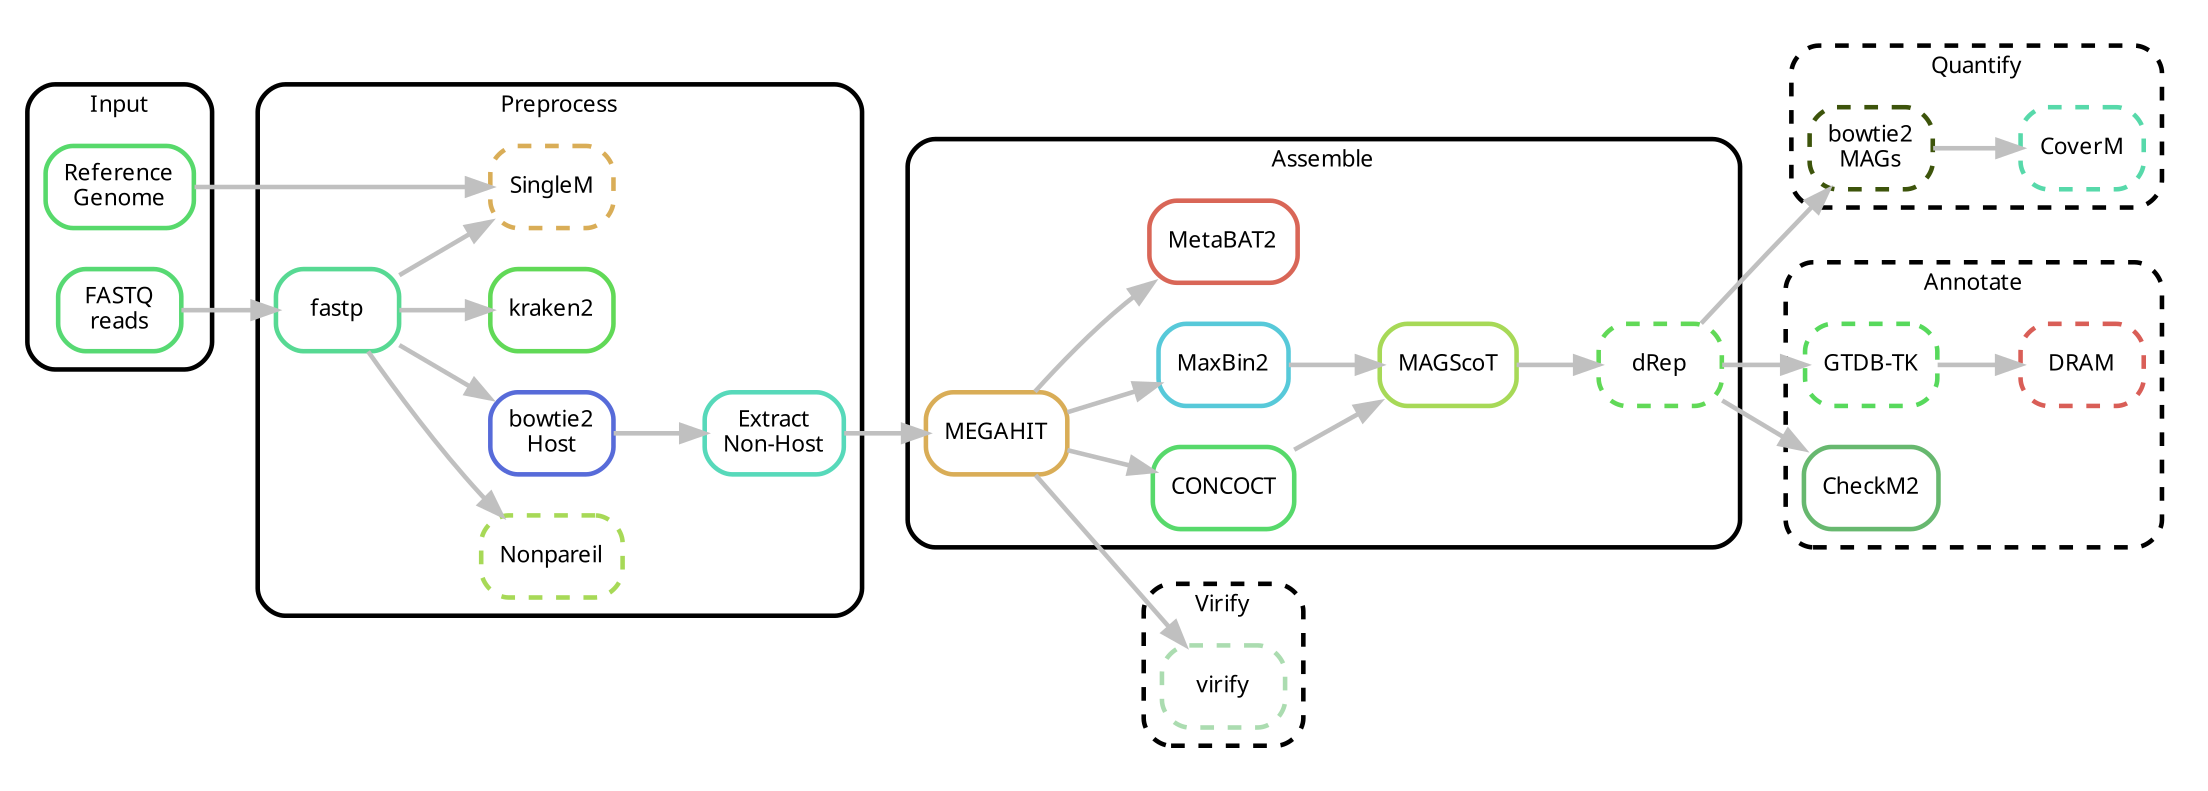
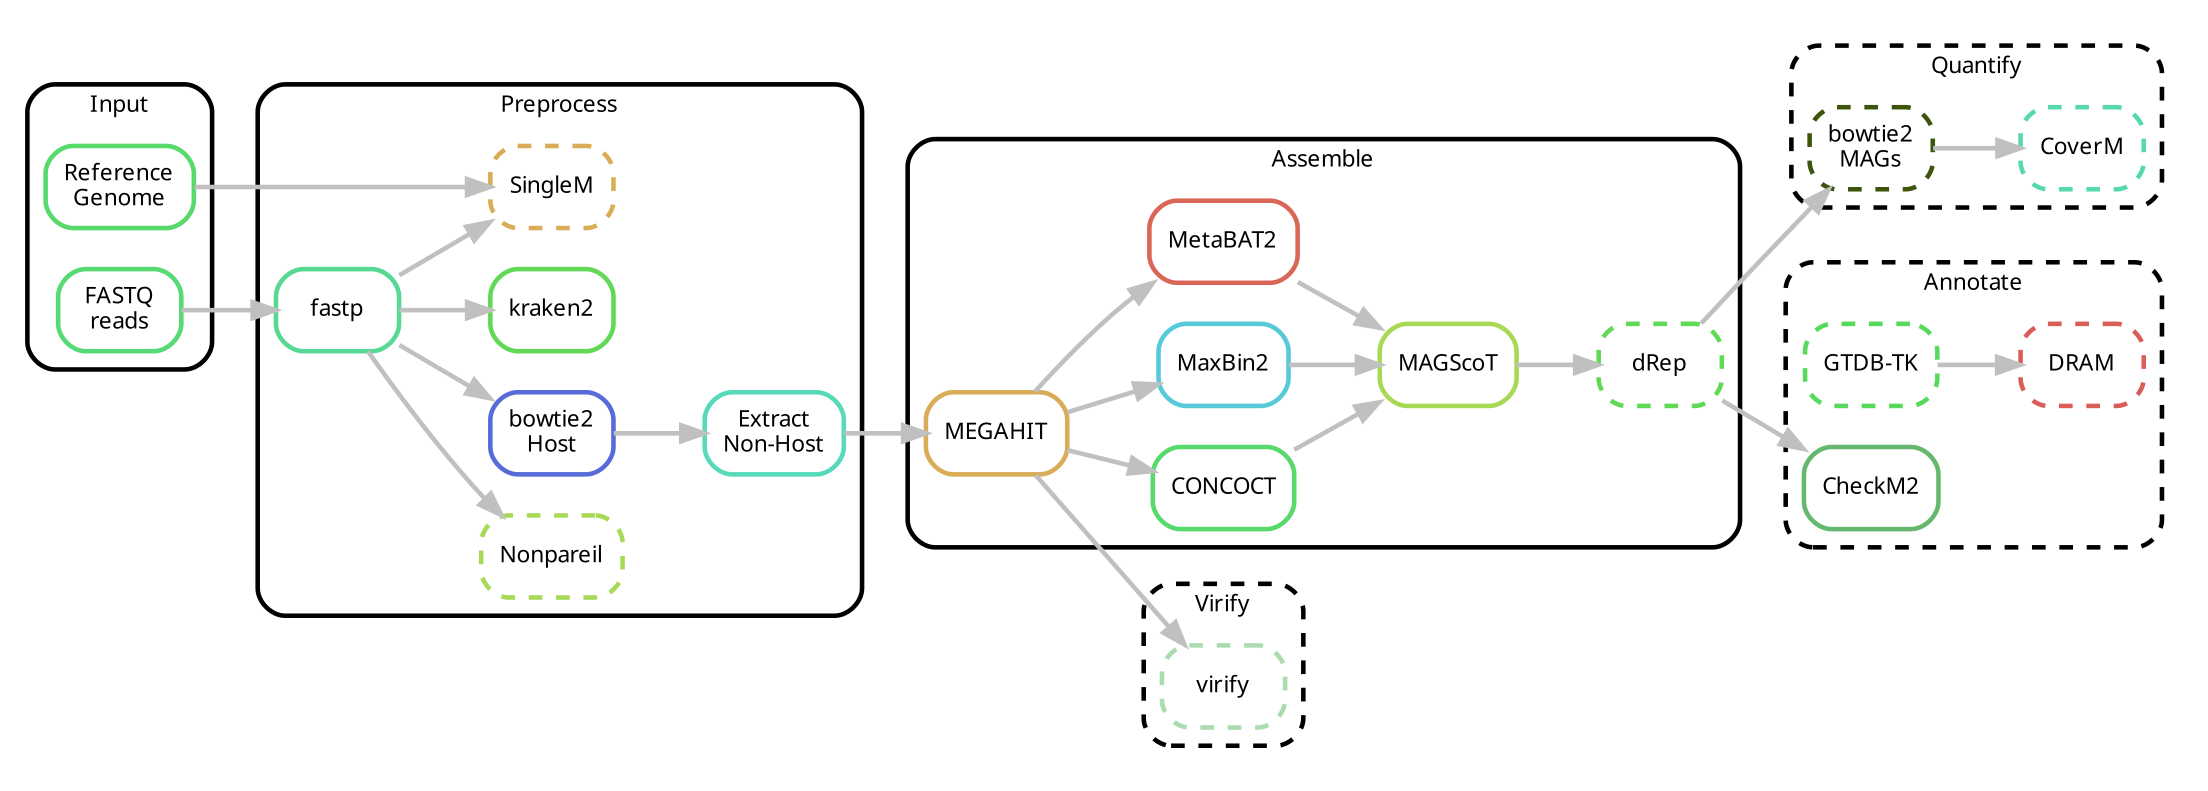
none -> (1329, 299)
(1752, 365) -> none
